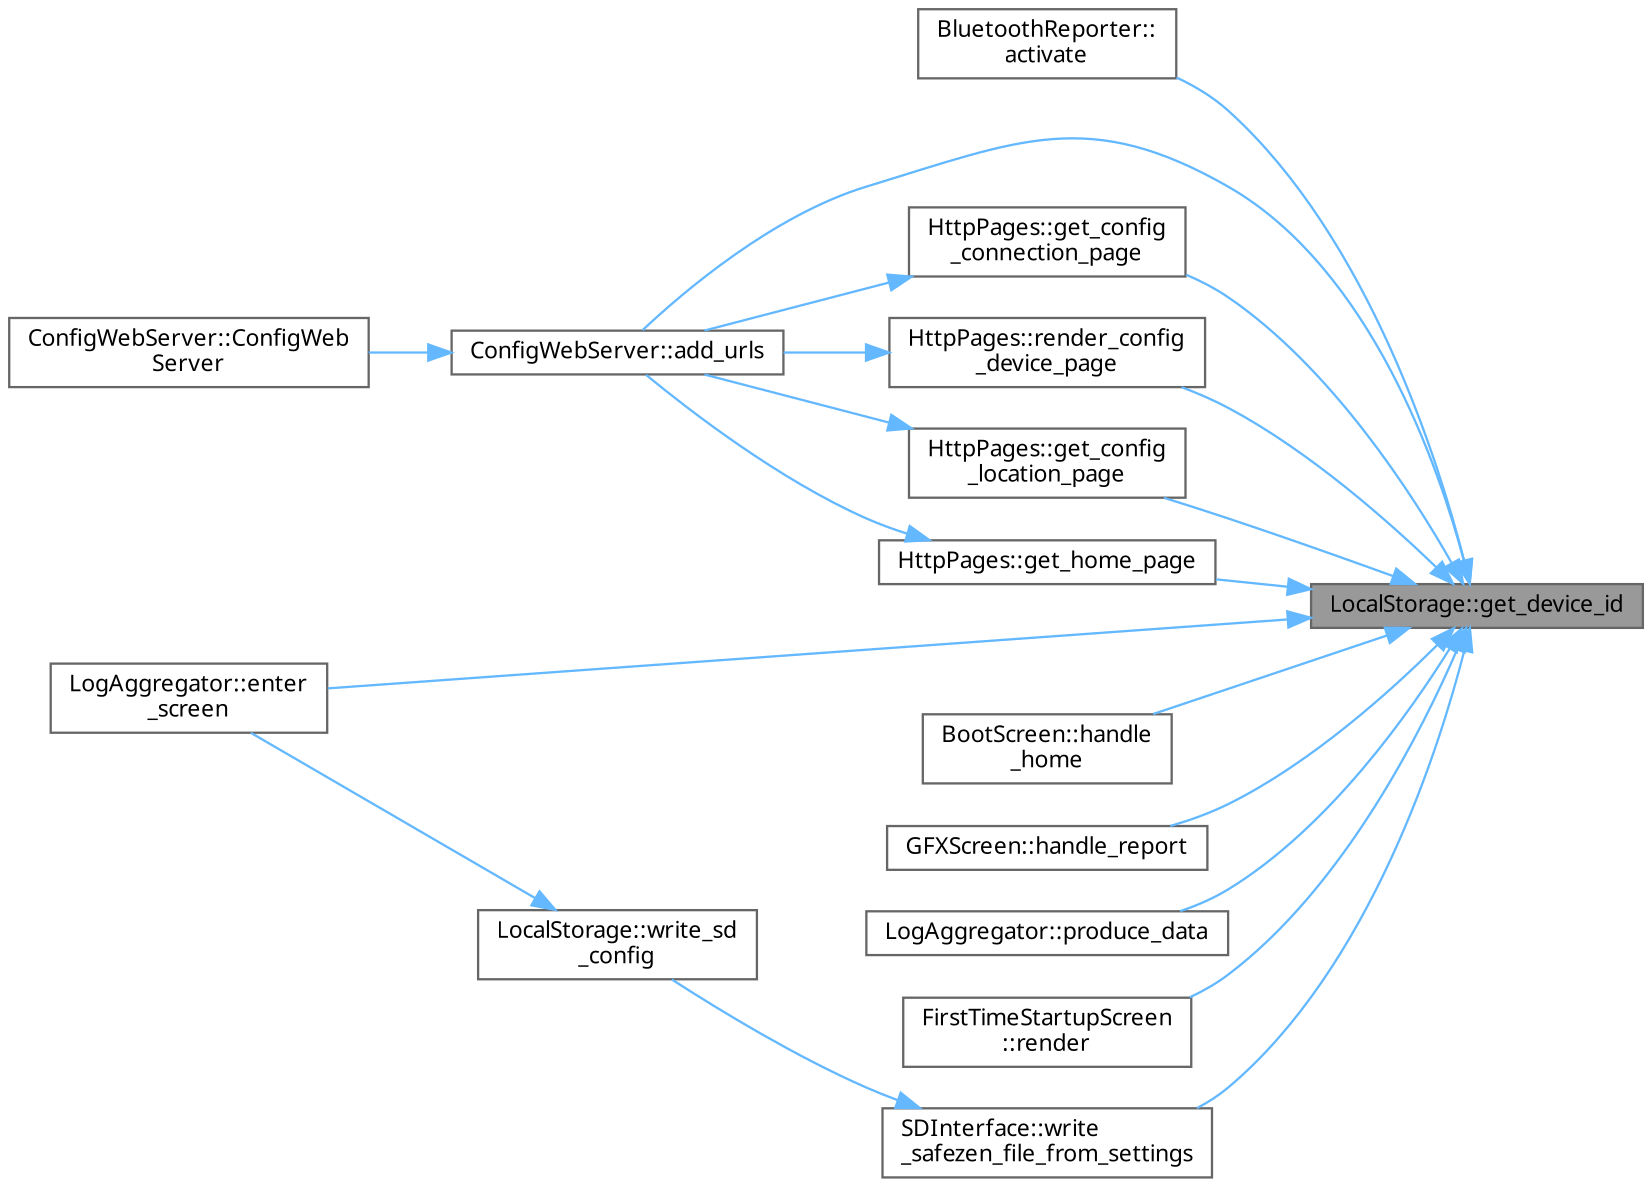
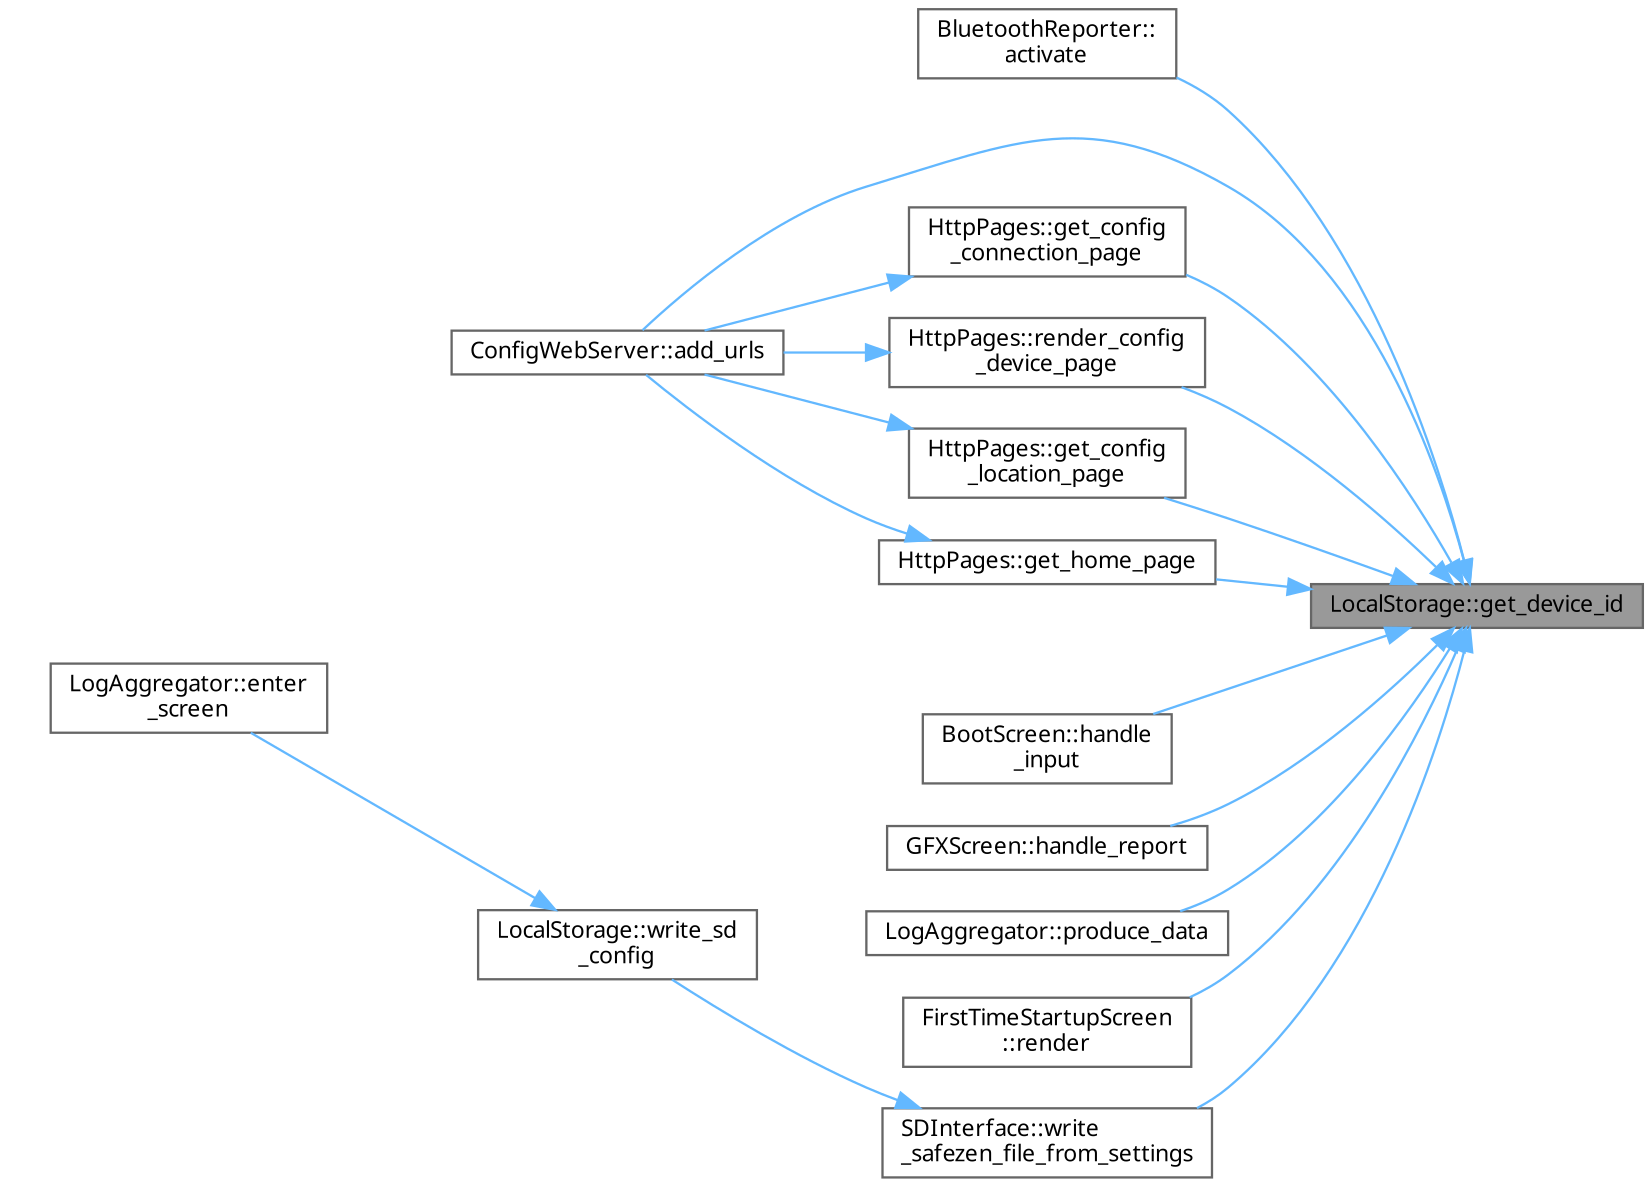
(189, 353) -> none
(808, 654) -> none
(1047, 749) -> (1047, 749)
